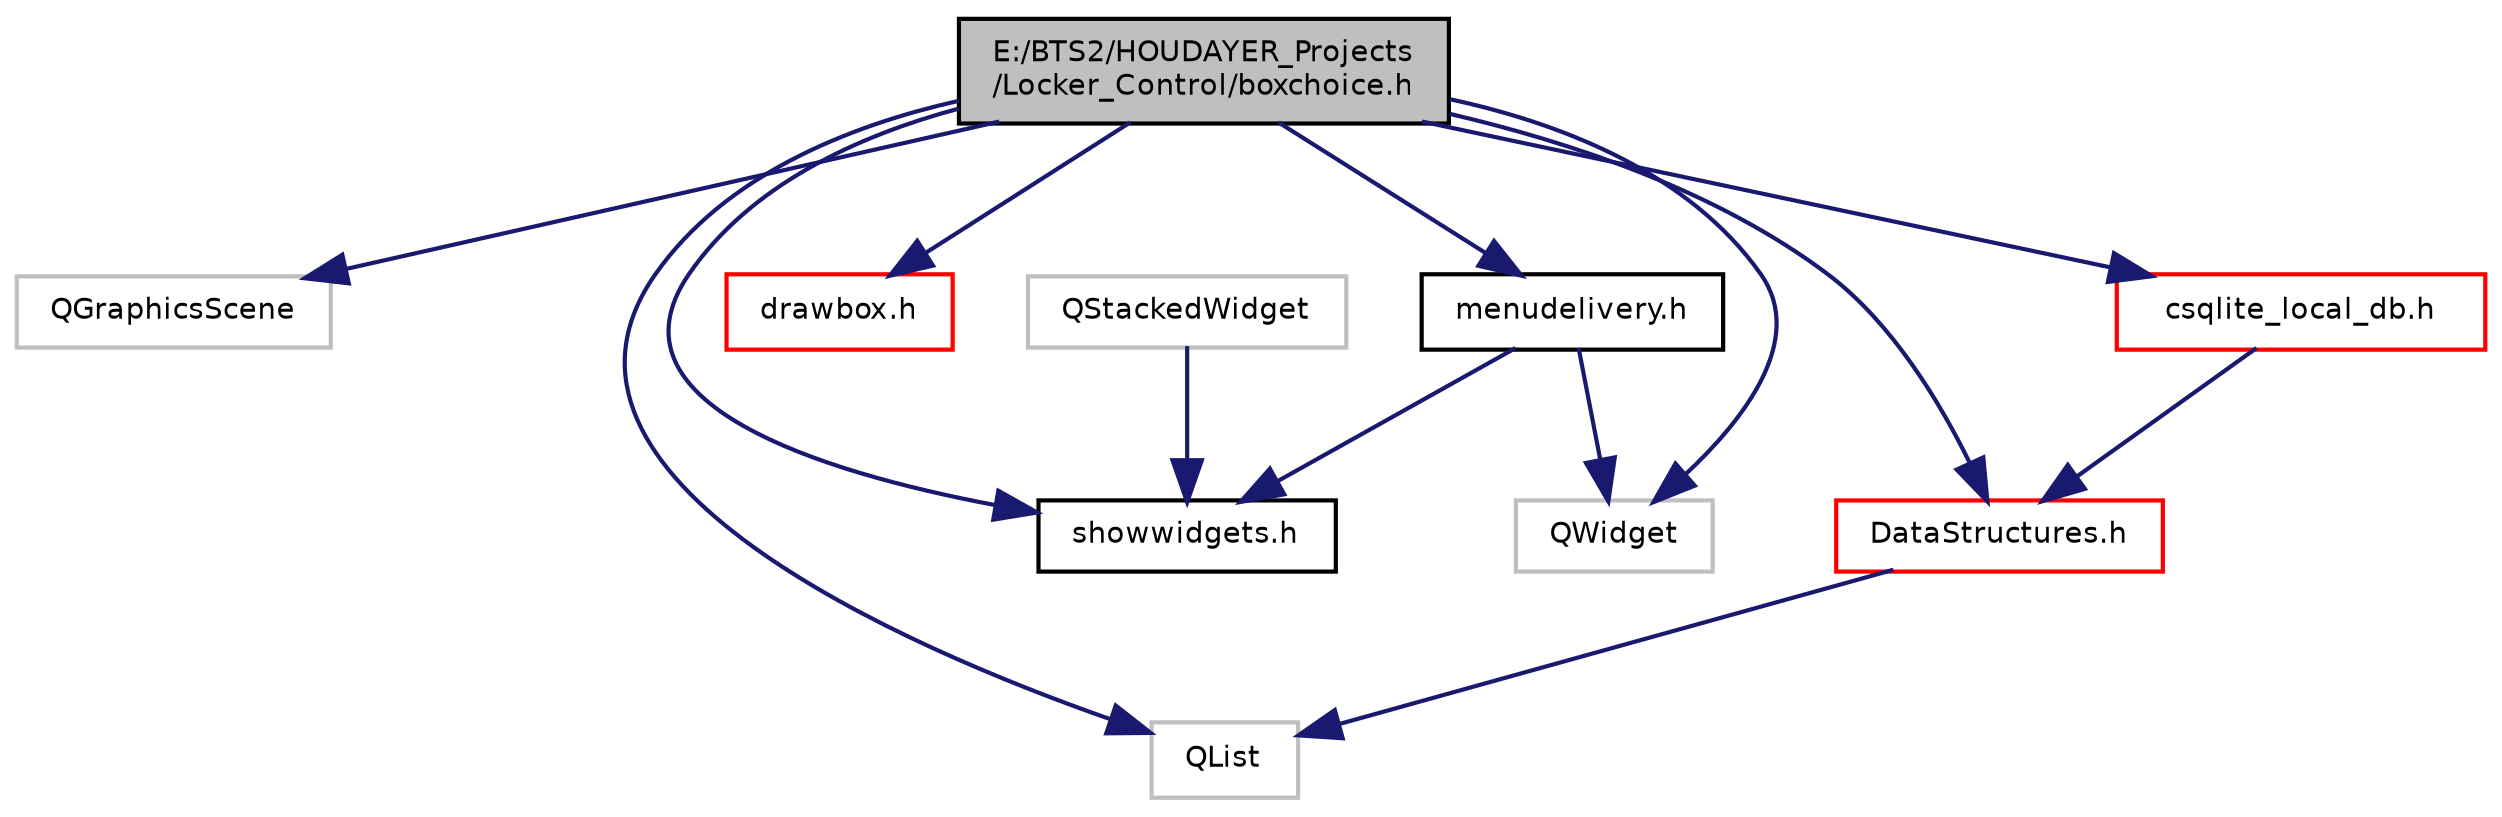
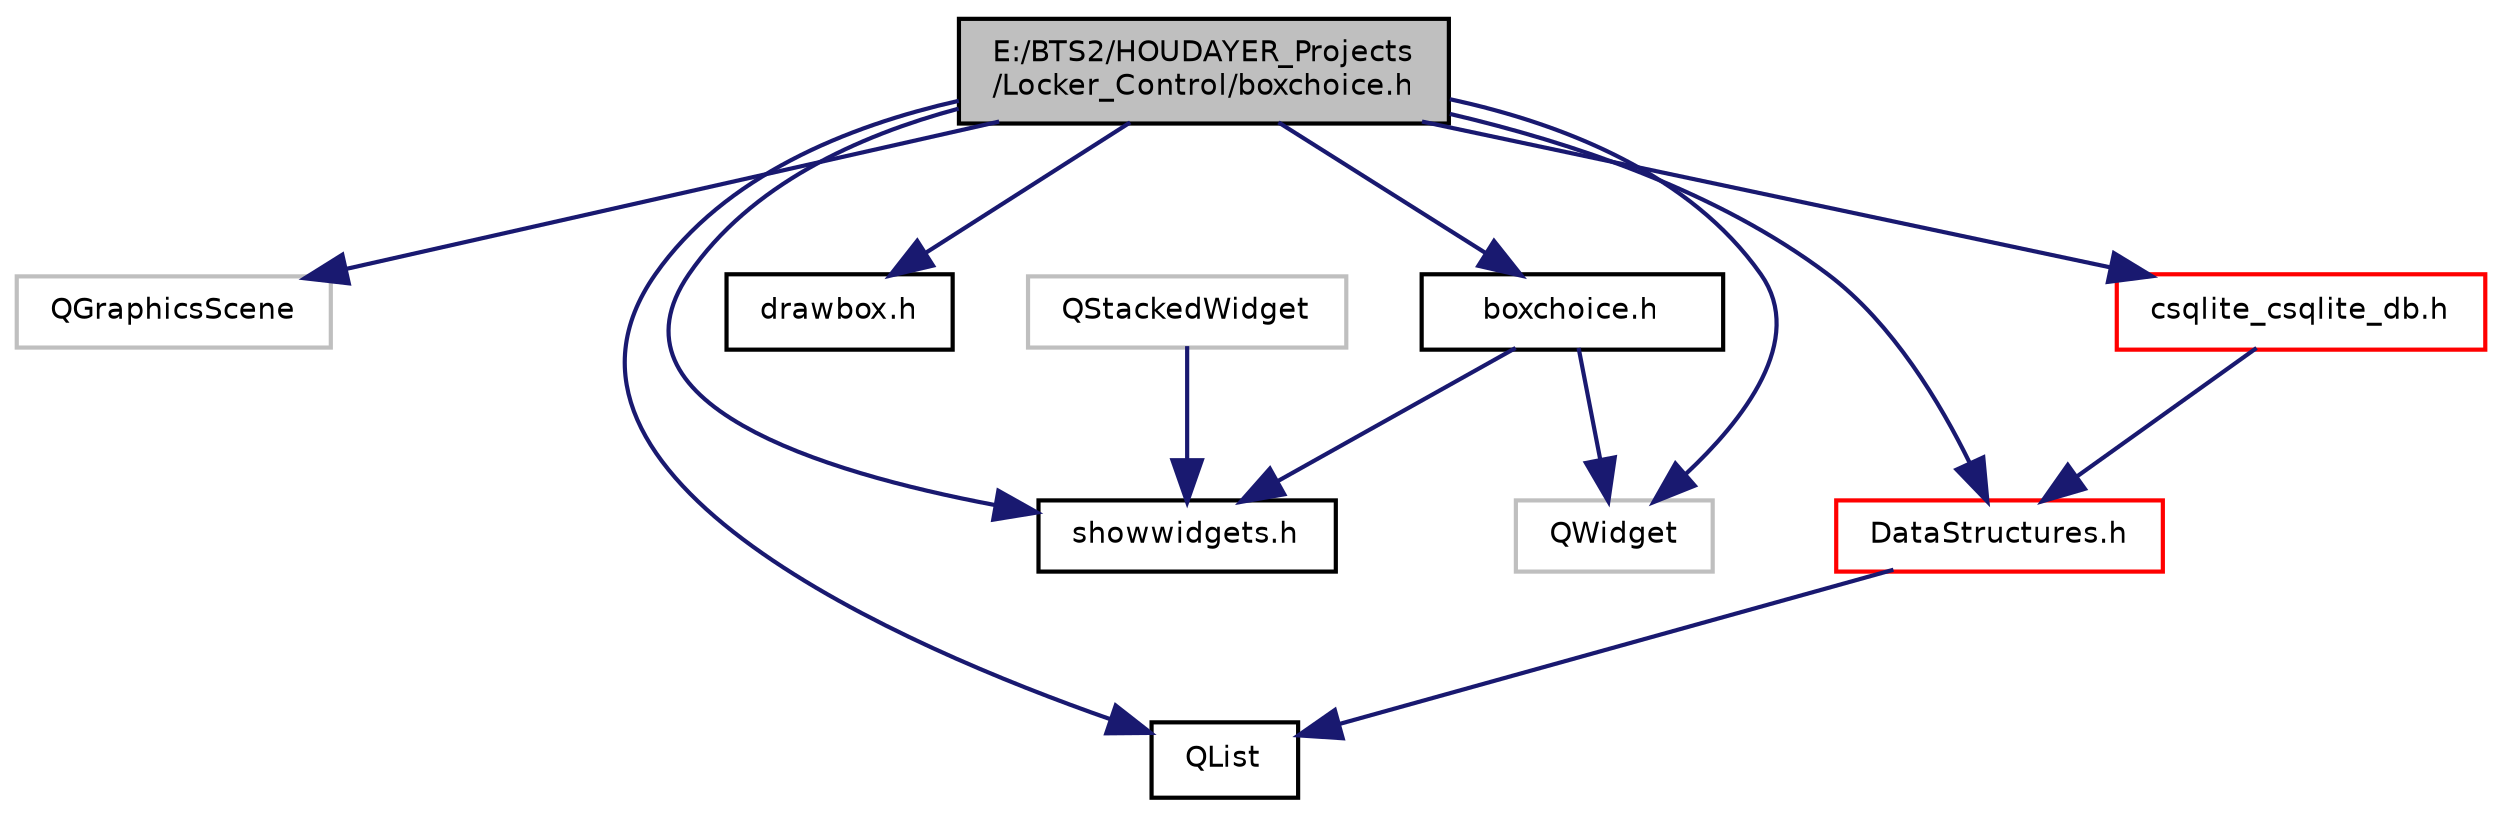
(840, 312) -> (840, 312)
(1572, 312) -> (1572, 312)
(2301, 312) -> (2301, 312)
(1225, 760) -> (1225, 760)
